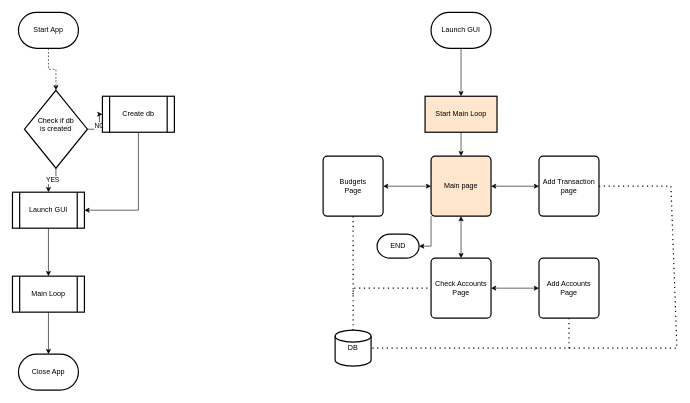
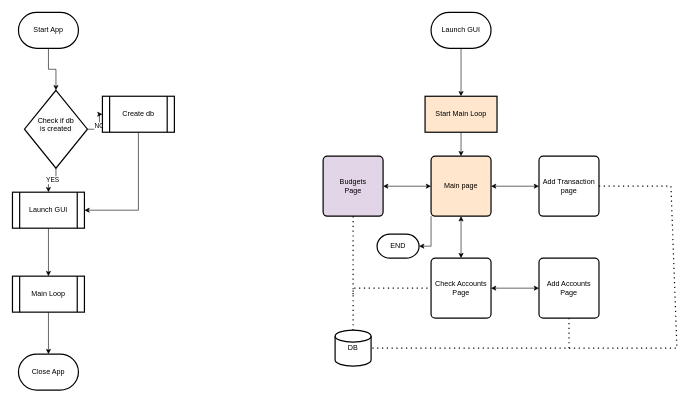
(49, 69) -> (49, 69)
(353, 186) -> (353, 186)
